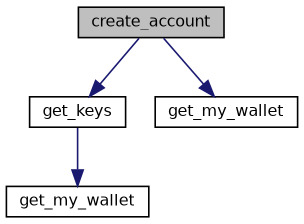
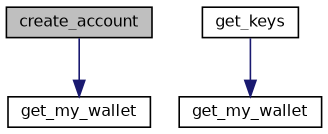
(119, 61) -> none
